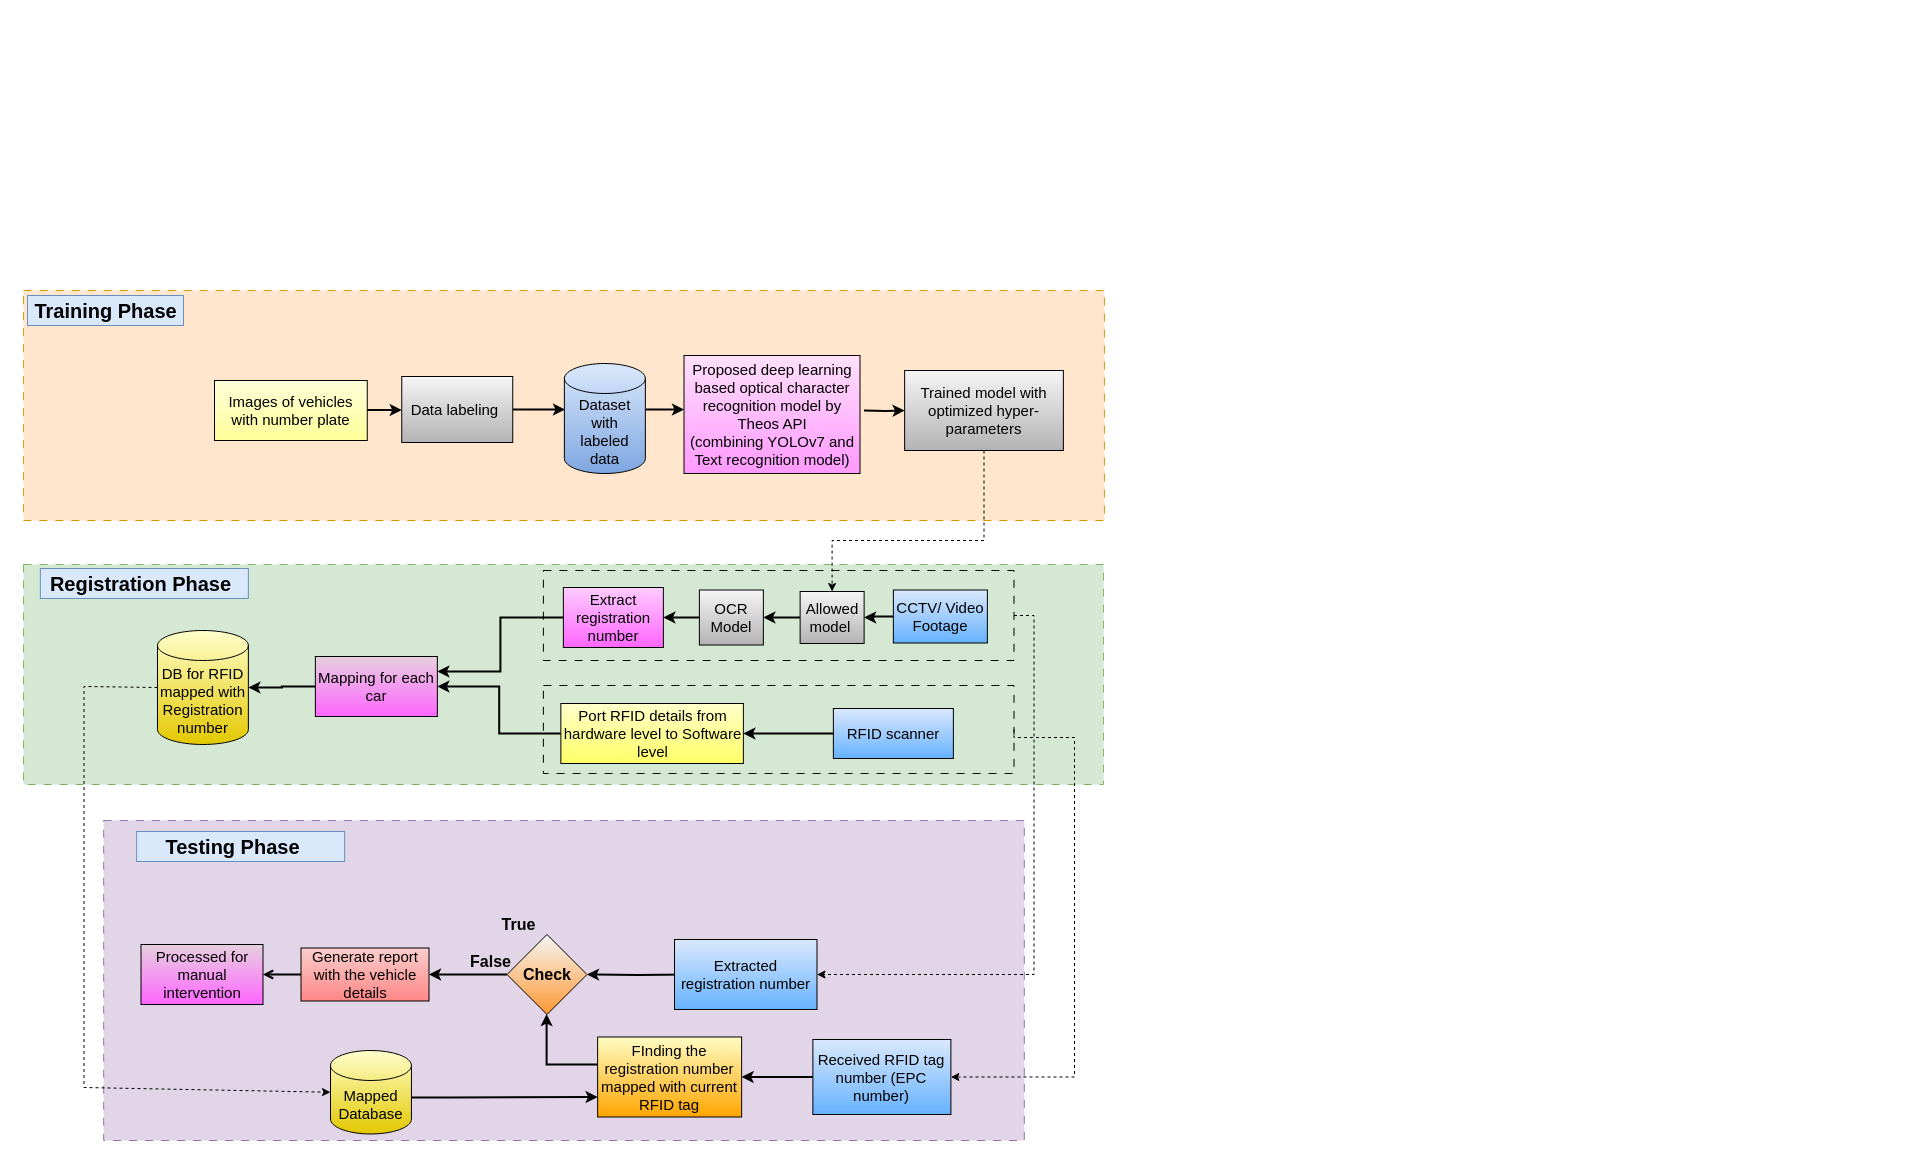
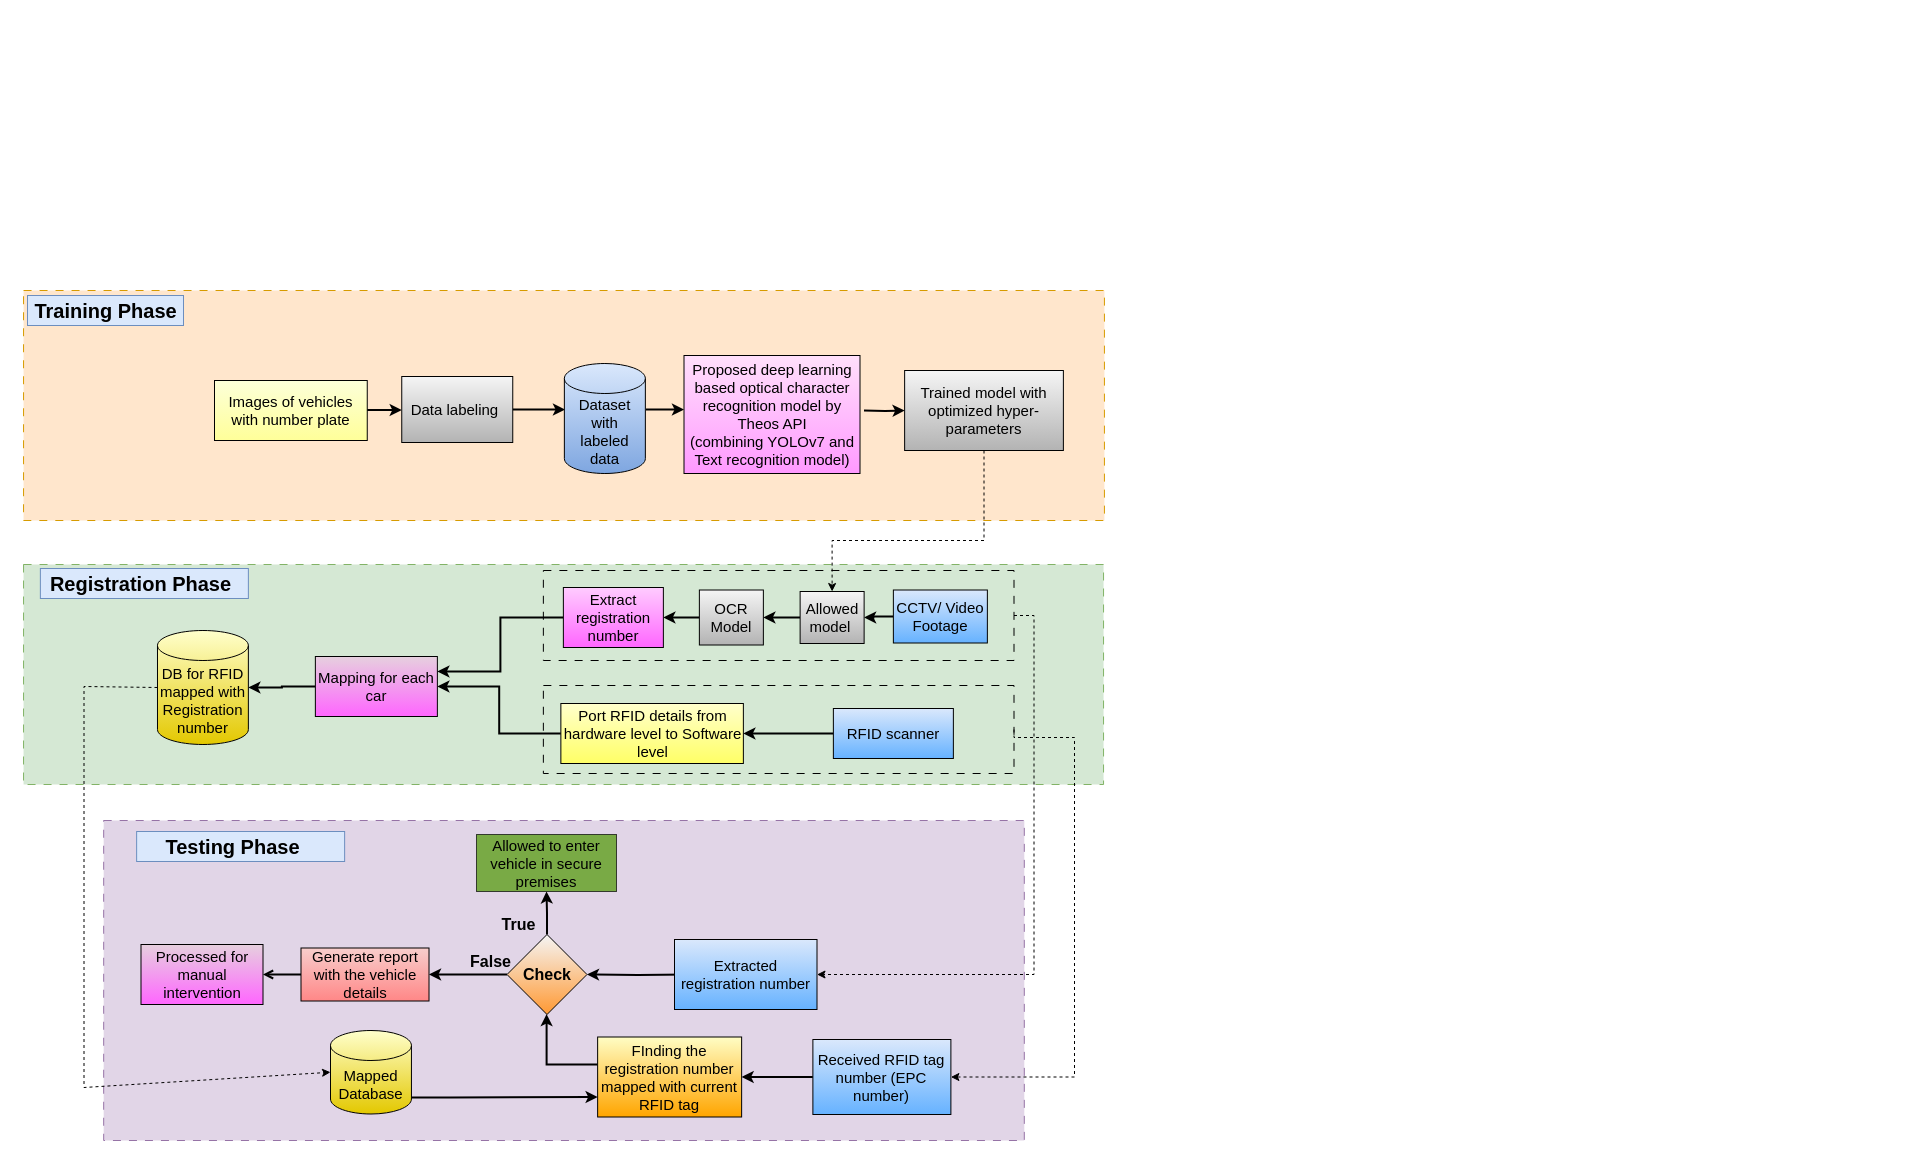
none -> (547, 863)
none -> (547, 917)
(371, 1092) -> (371, 1072)
